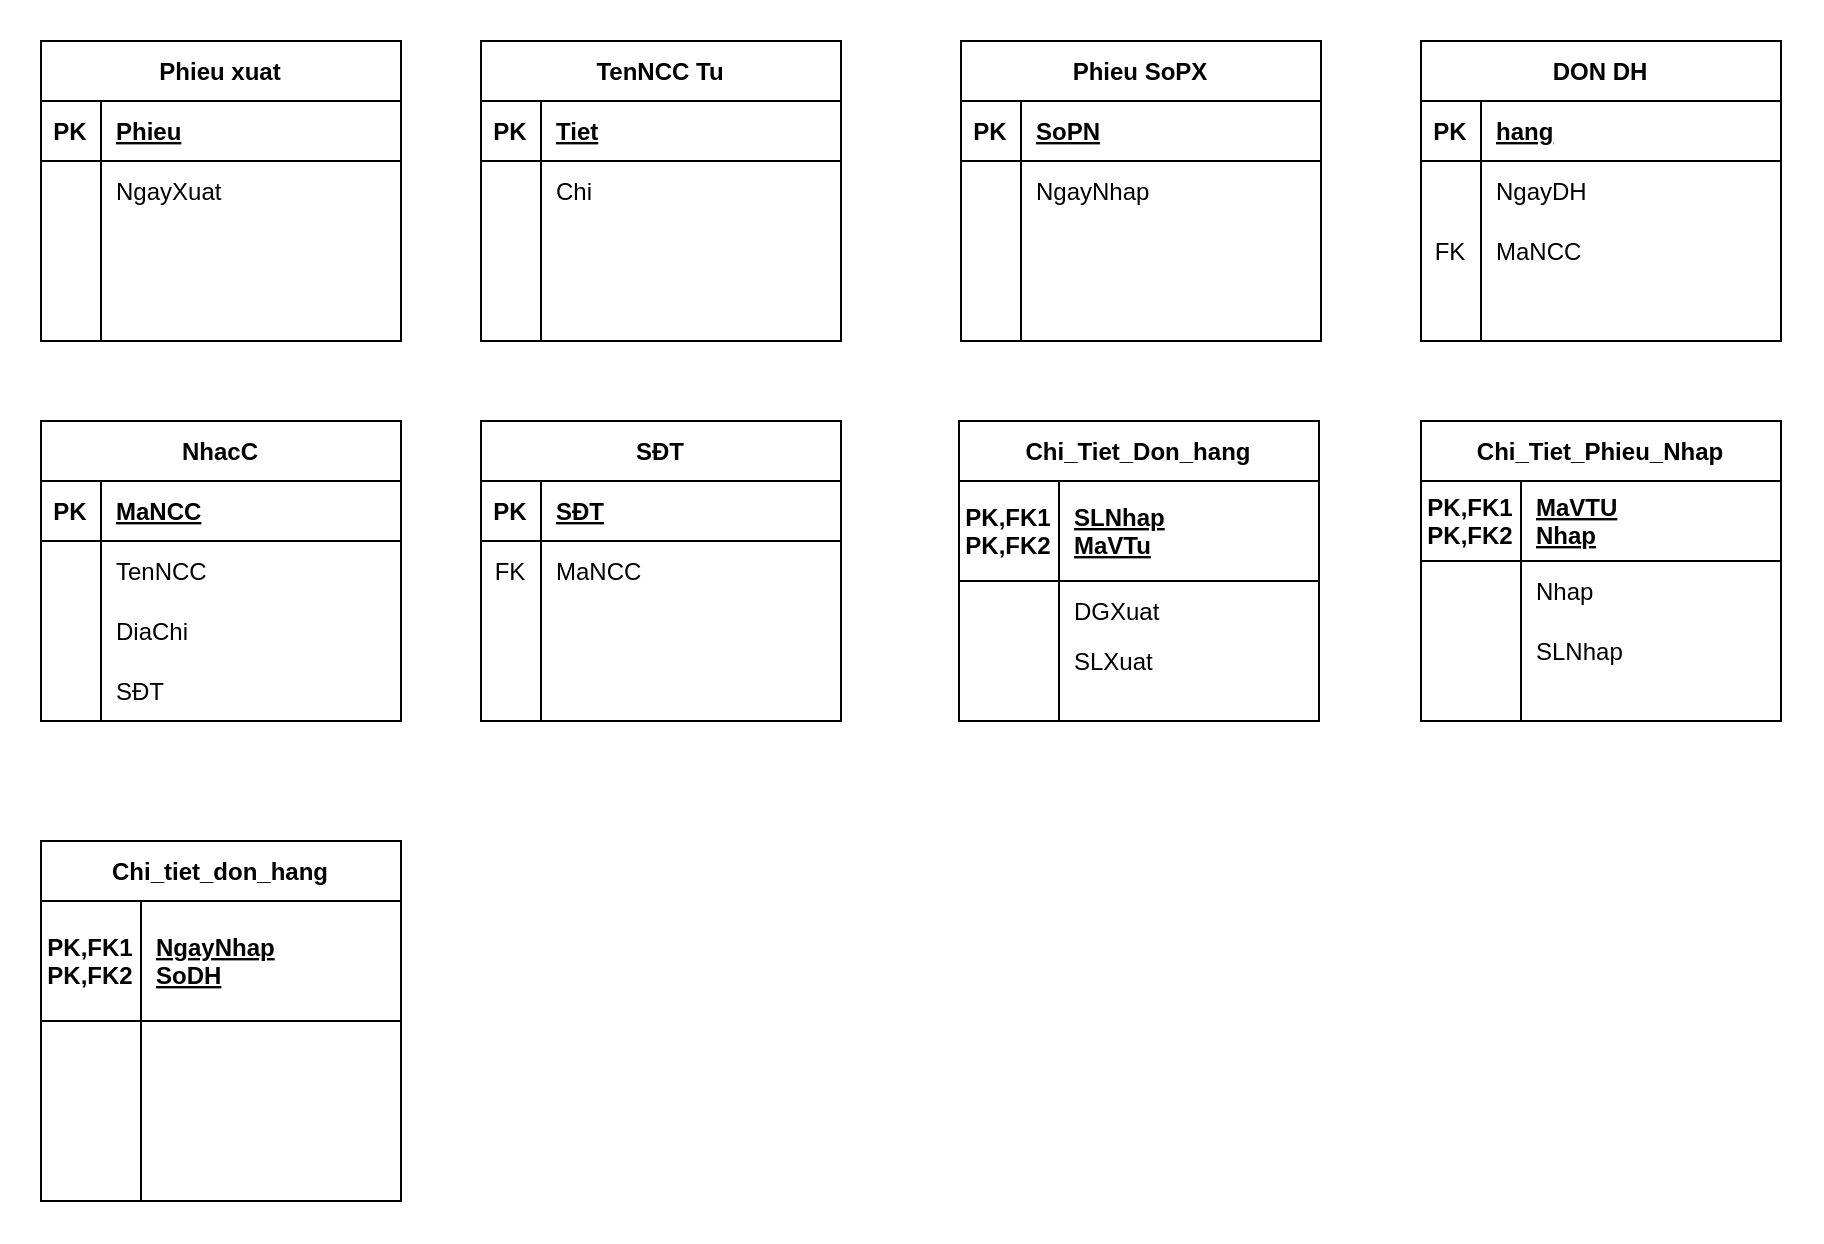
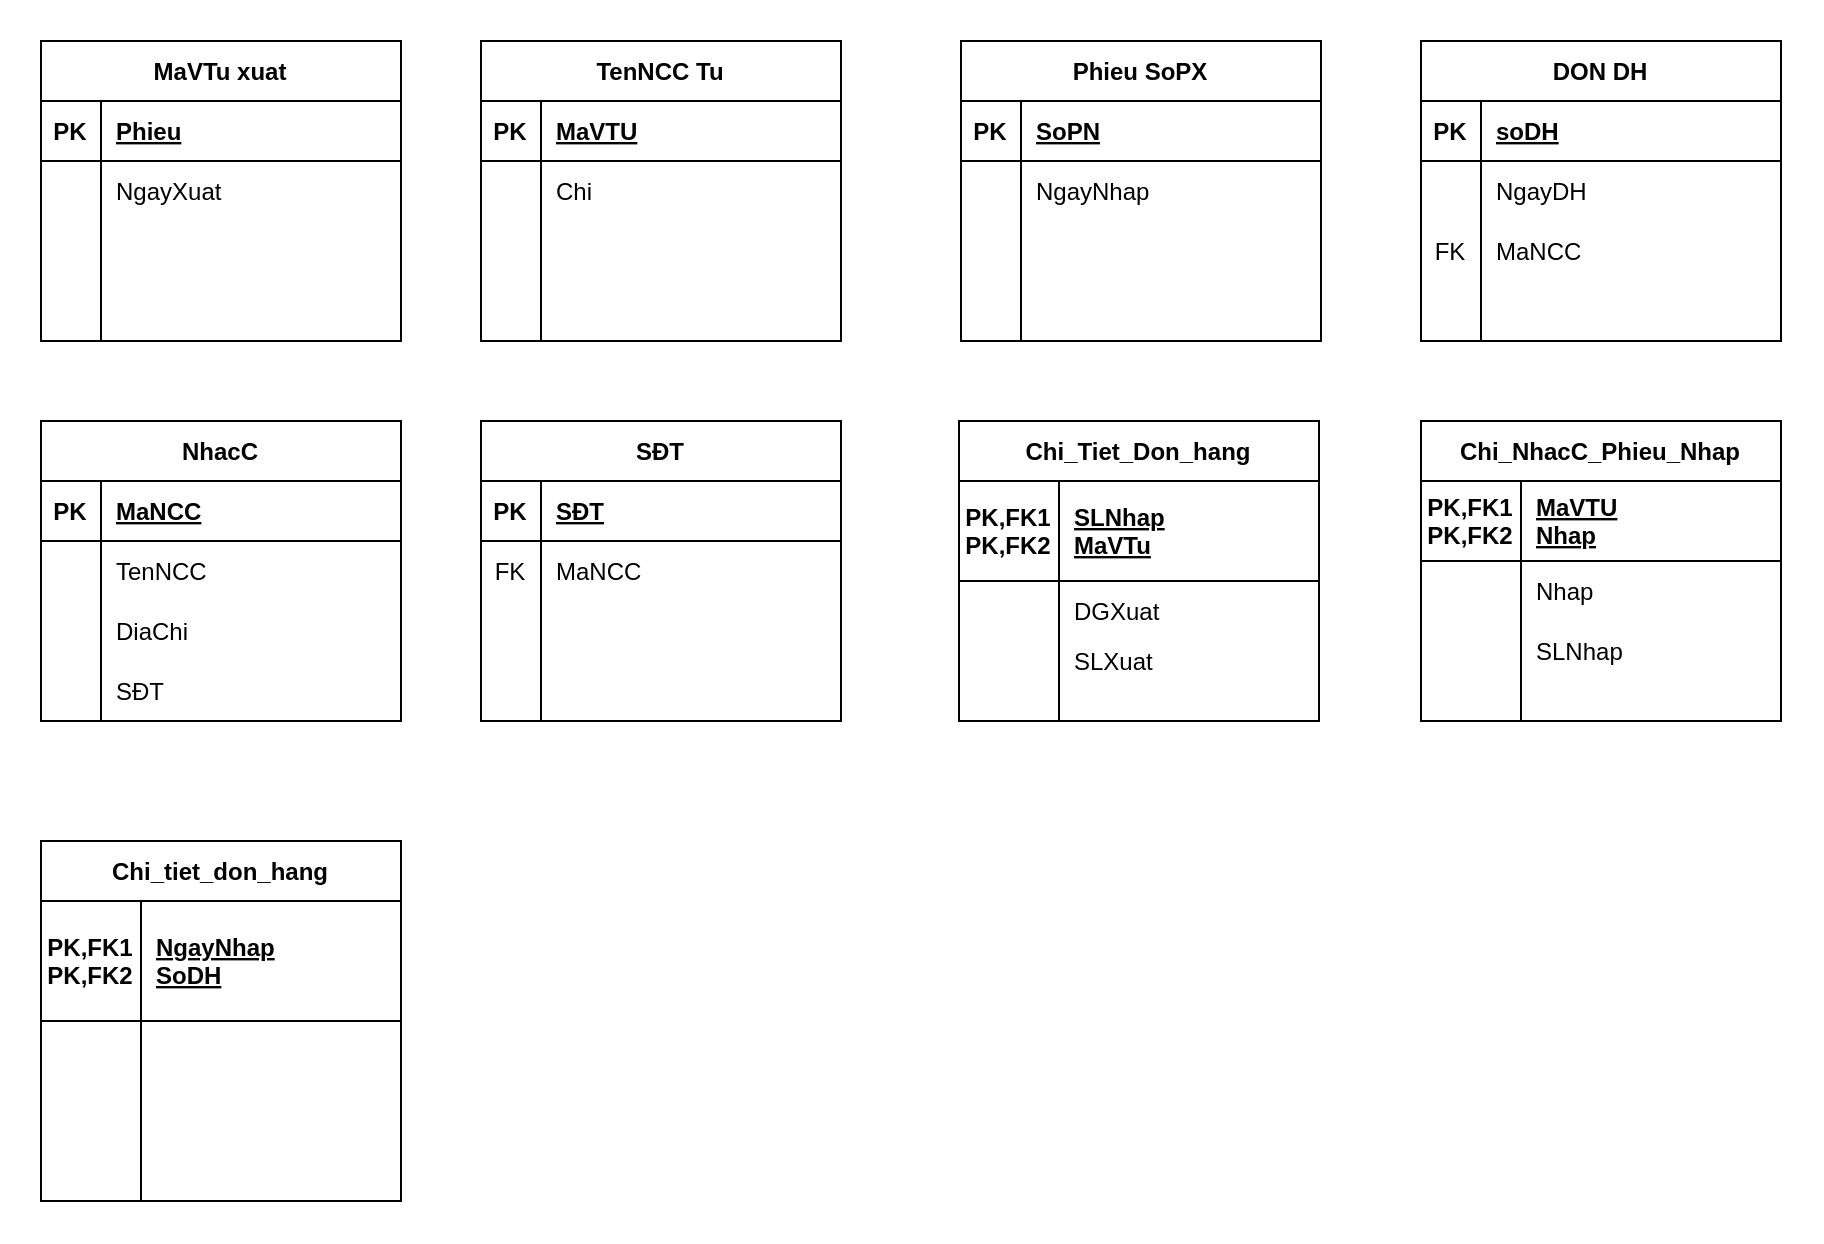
(220, 72) -> (220, 72)
(580, 132) -> (590, 132)
(1523, 132) -> (1523, 132)
(1600, 452) -> (1600, 452)
